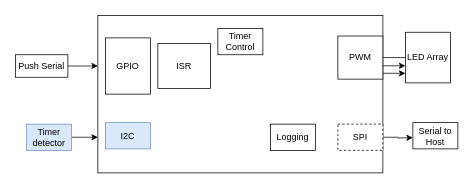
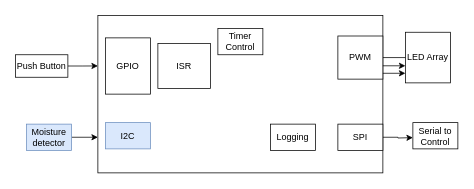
(42, 66) -> (42, 66)
(435, 136) -> (435, 136)
(360, 137) -> (360, 137)
(49, 138) -> (49, 138)
